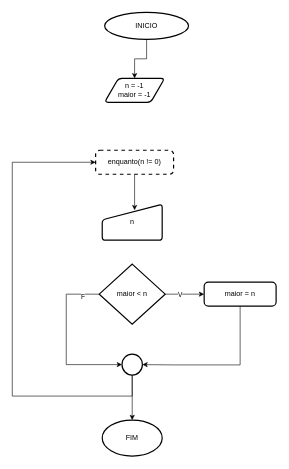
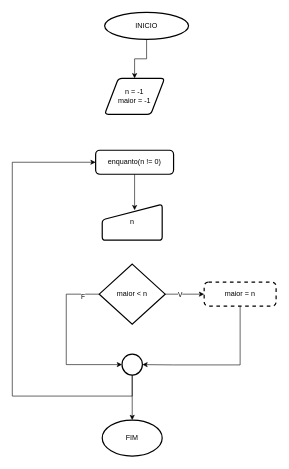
(135, 90) -> (135, 96)
(135, 162) -> (135, 162)
(240, 294) -> (240, 294)
